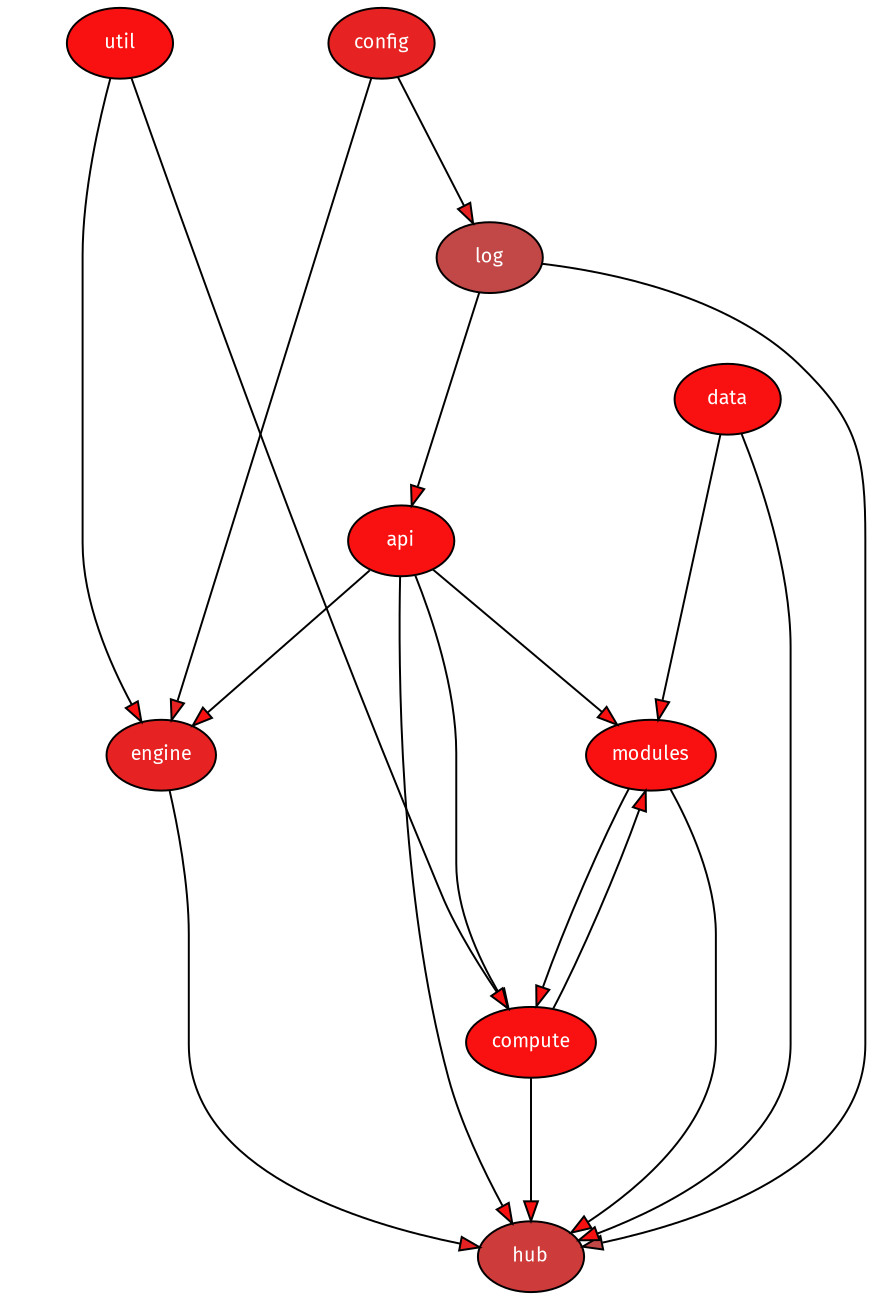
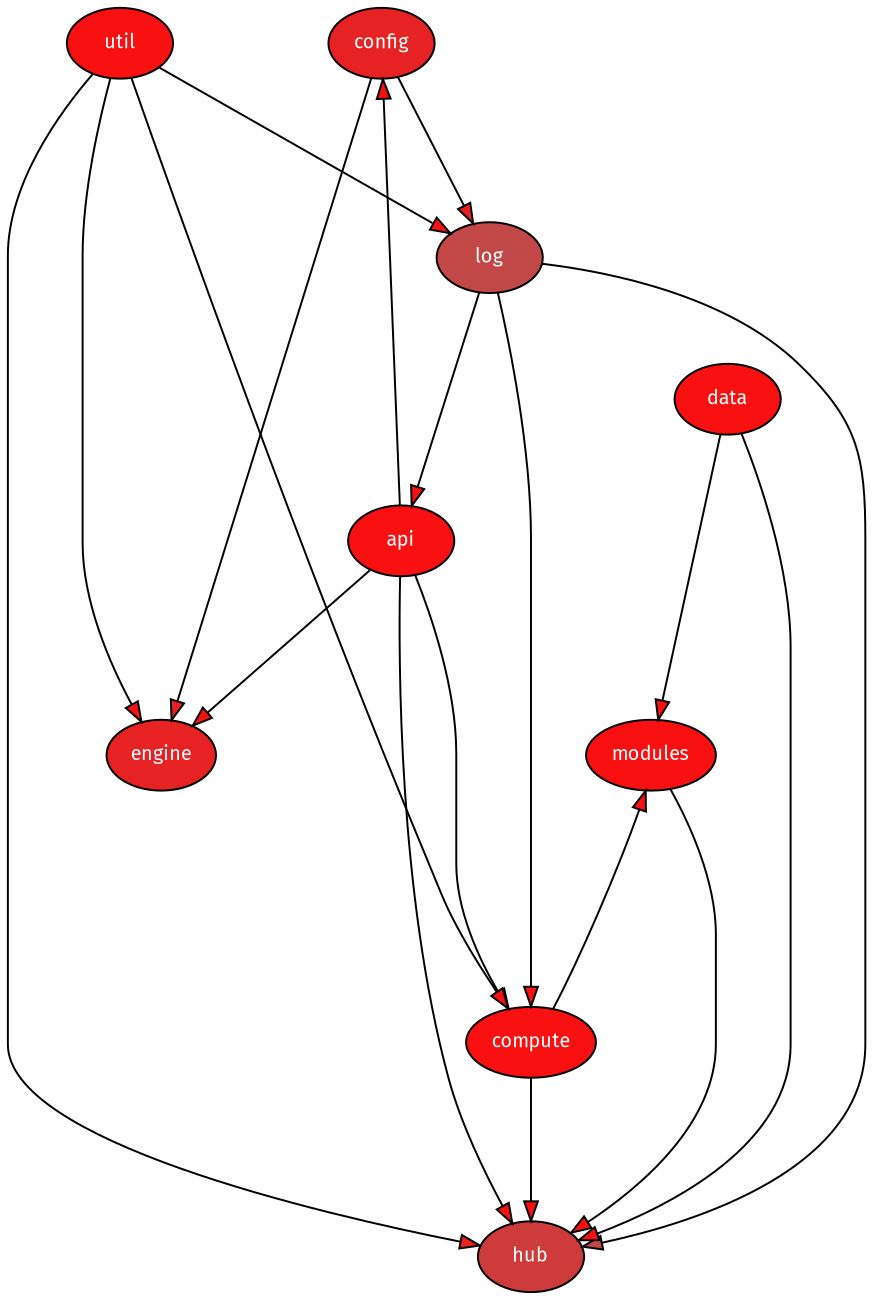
none -> (296, 145)
(517, 641) -> (392, 302)
(583, 886) -> (531, 638)
(201, 1096) -> (8, 803)
